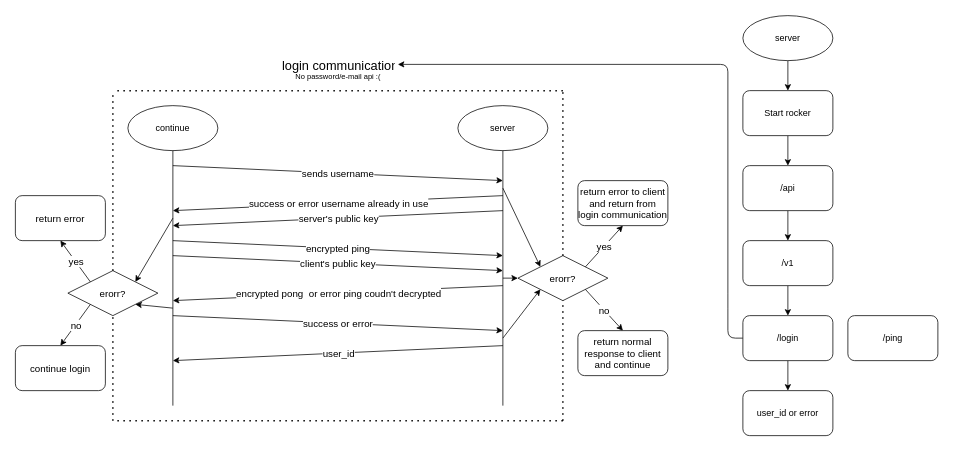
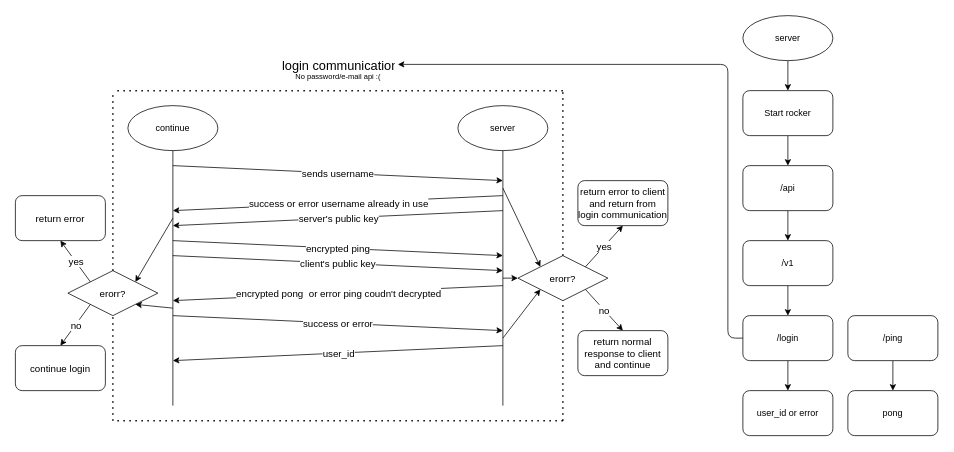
none -> (893, 384)
none -> (893, 413)
